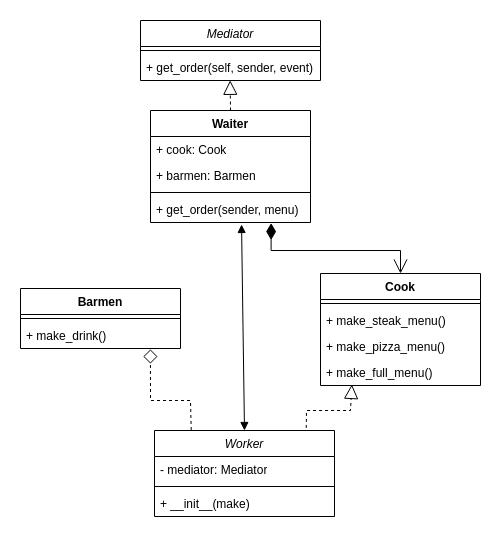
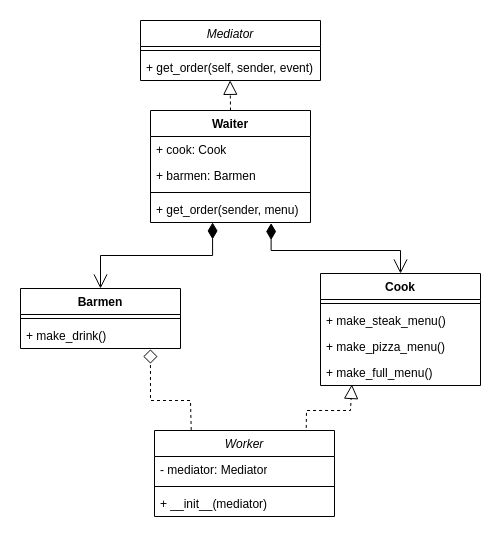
none -> (151, 256)
(243, 327) -> none
(210, 505) -> (221, 505)
